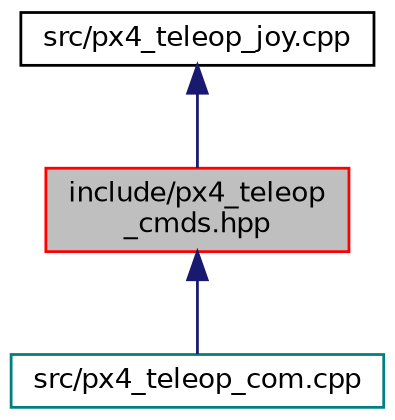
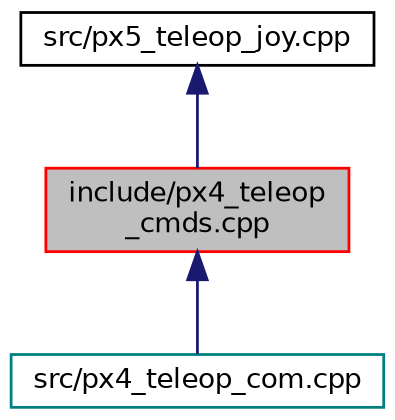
(197, 39) -> (197, 39)
(197, 210) -> (197, 210)
